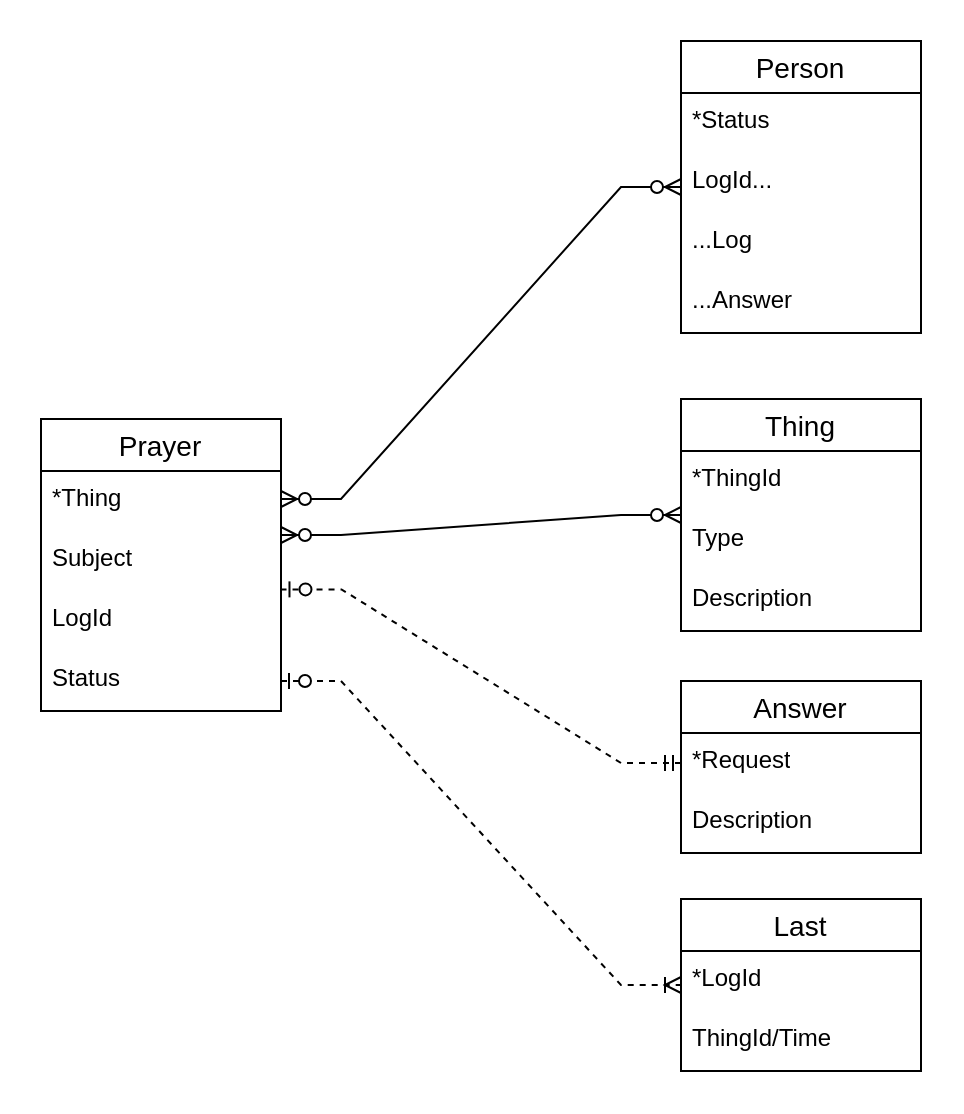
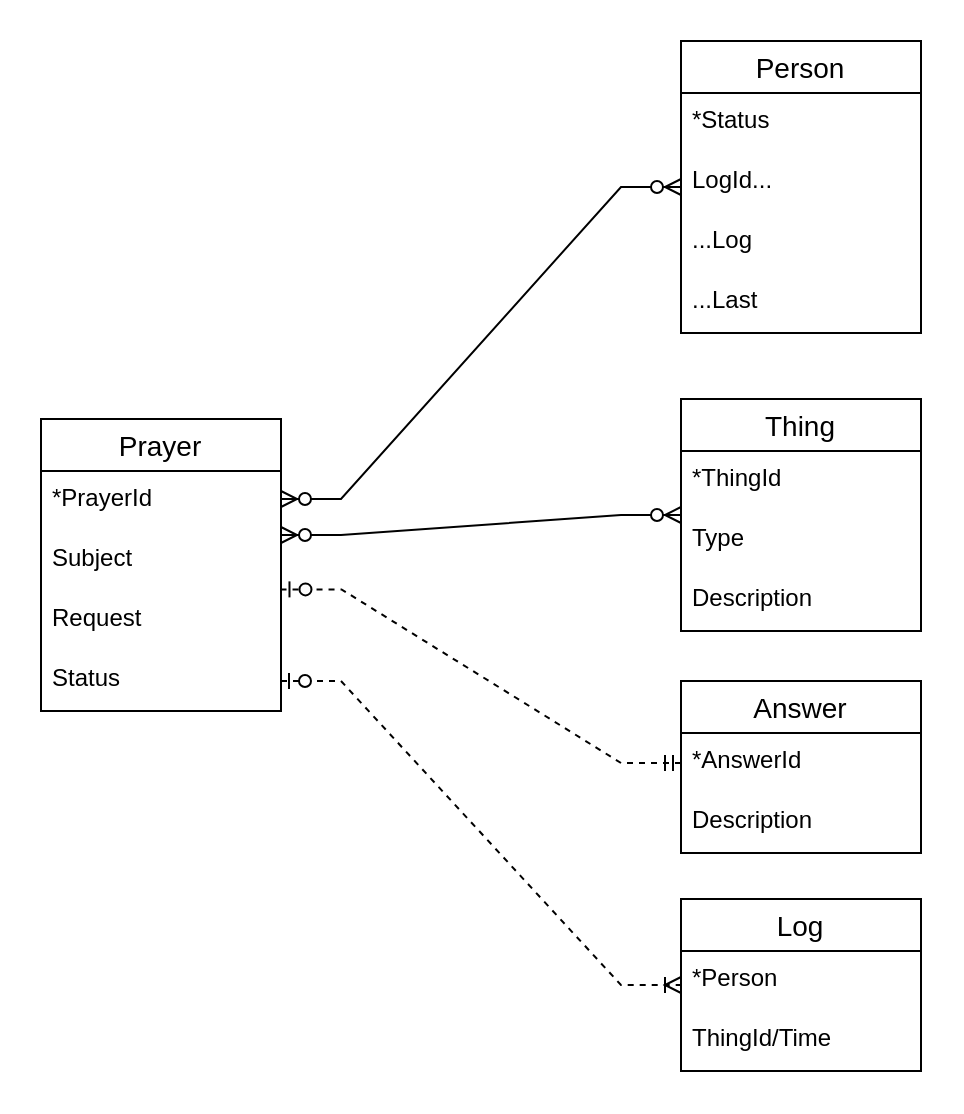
(744, 301) -> (731, 301)
(90, 499) -> (113, 499)
(87, 619) -> (100, 619)
(747, 761) -> (753, 761)
(800, 927) -> (800, 927)
(733, 979) -> (740, 979)
